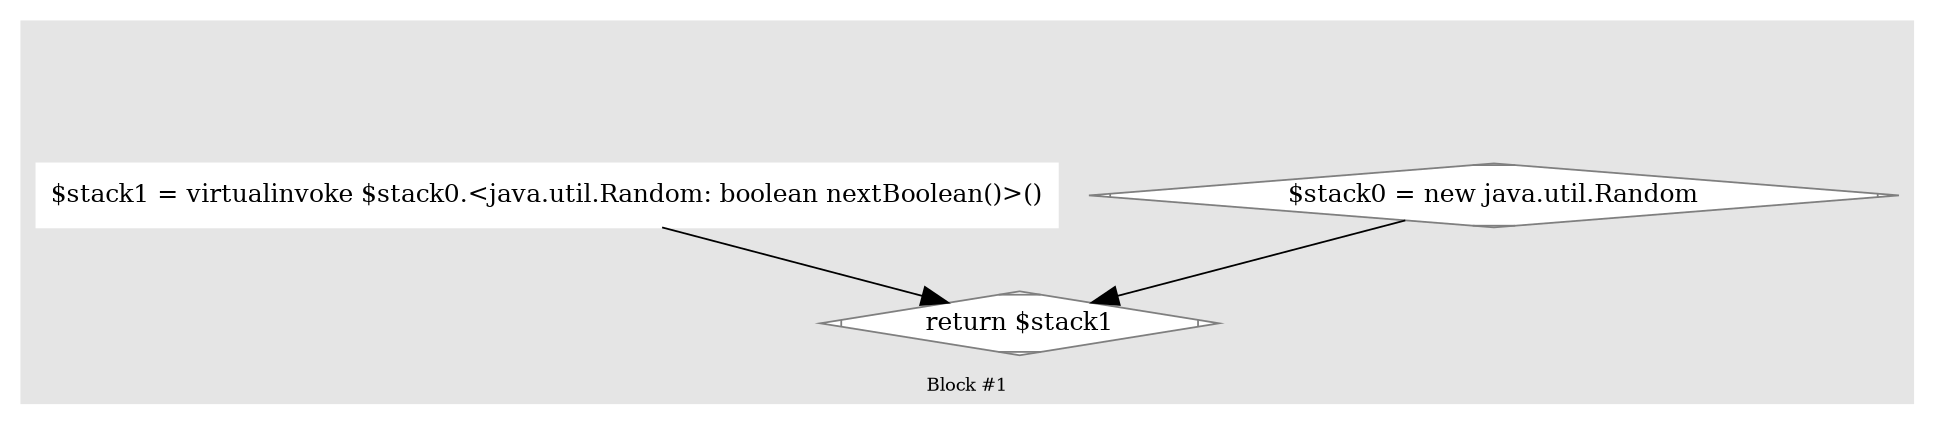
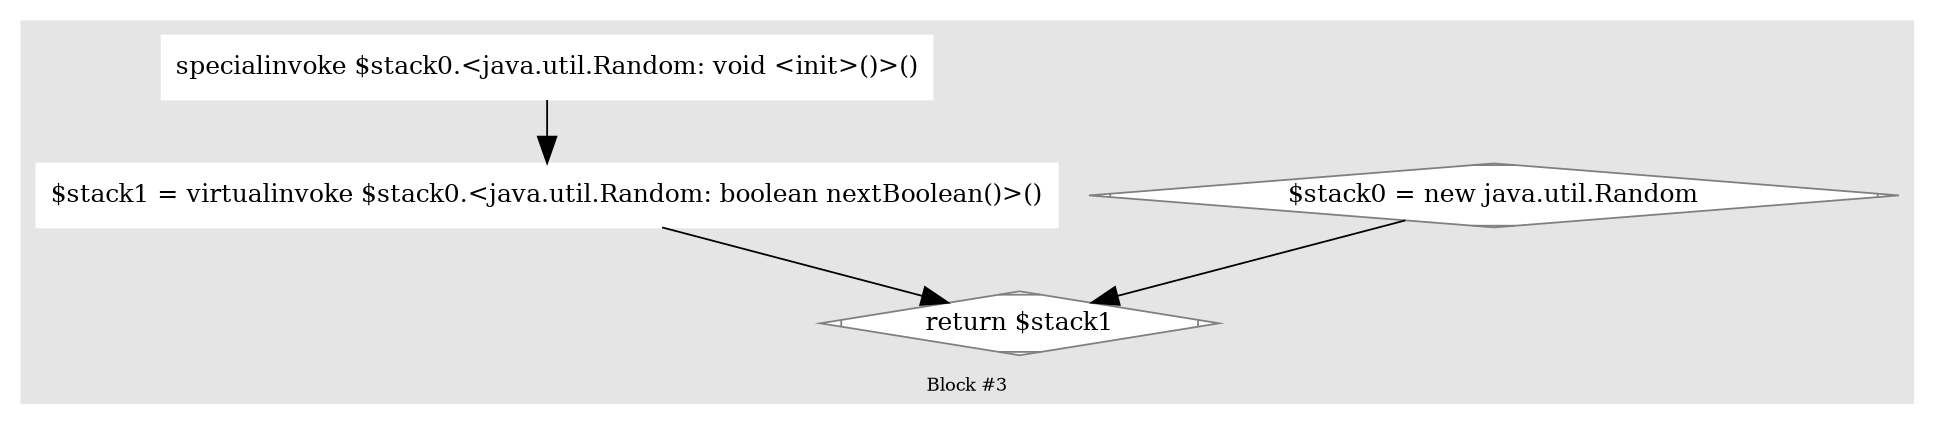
none -> (547, 68)
(967, 386) -> (967, 386)
